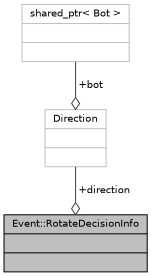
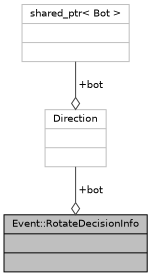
(103, 191) -> (90, 191)
